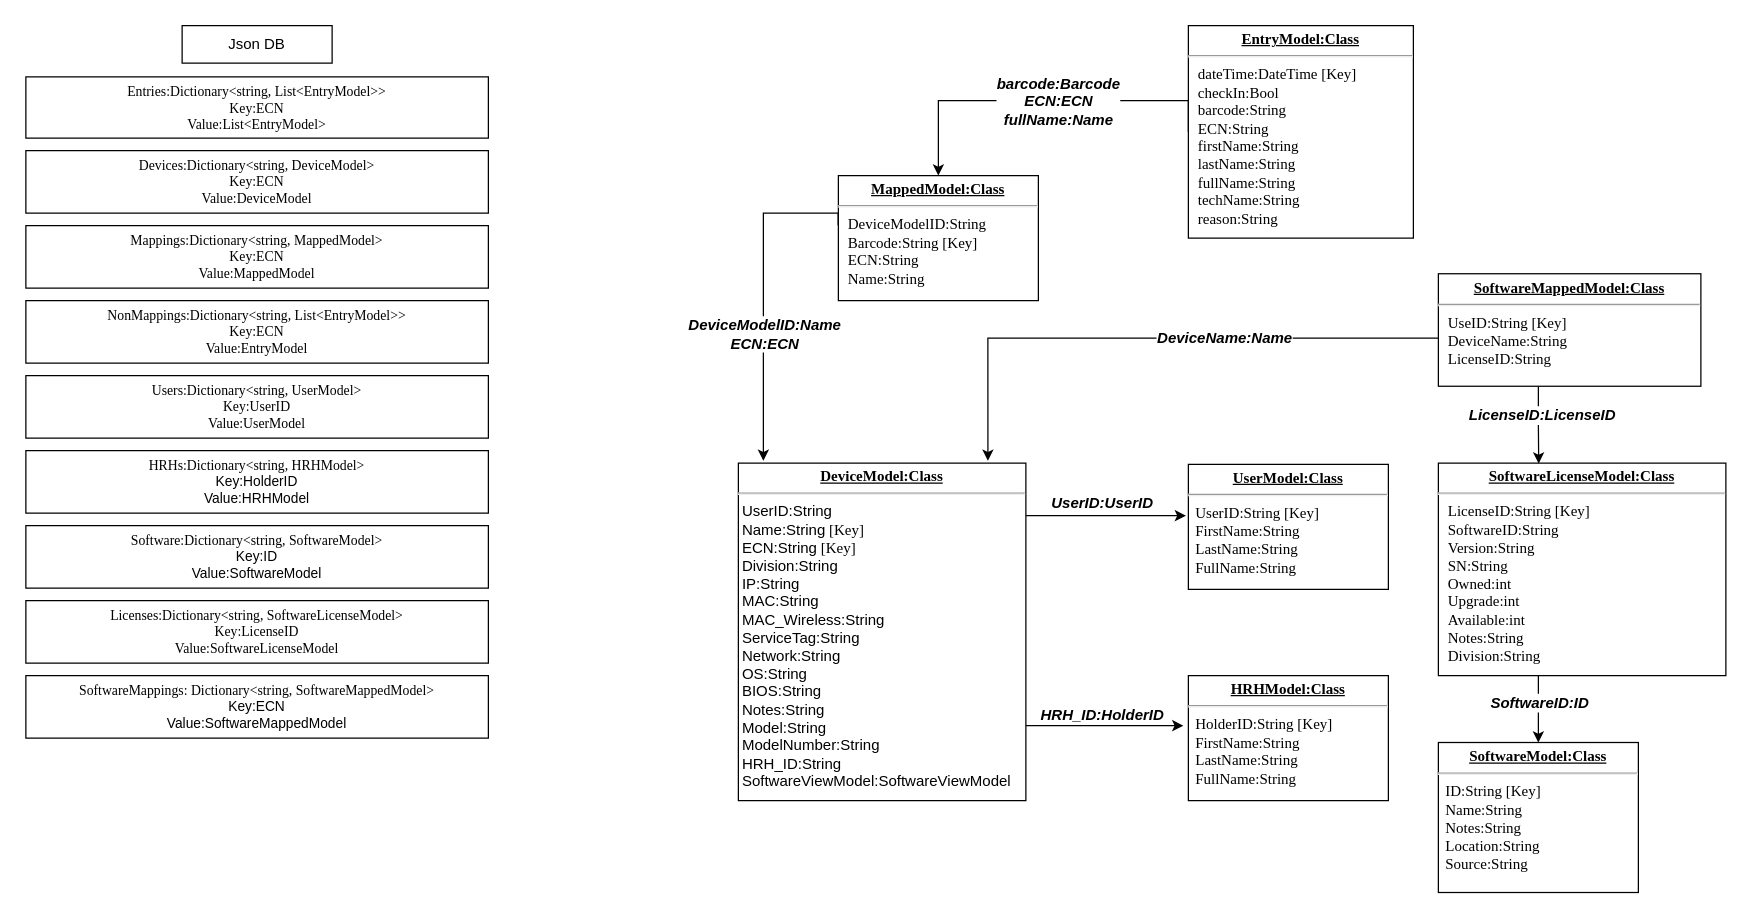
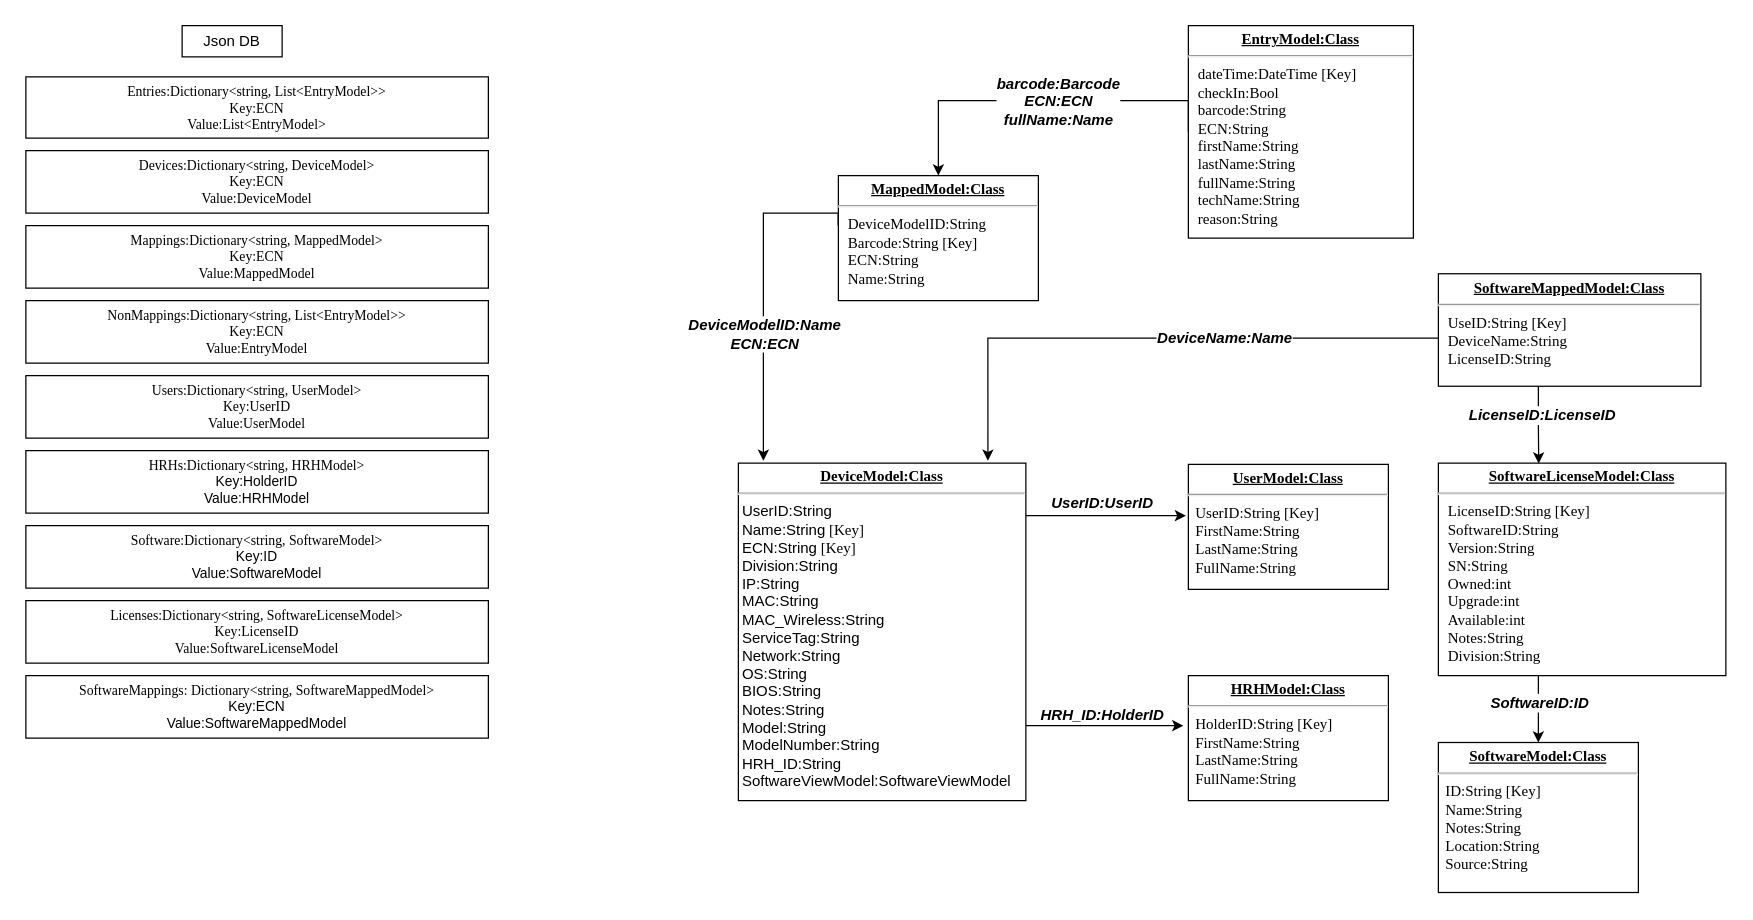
(257, 44) -> (232, 41)
